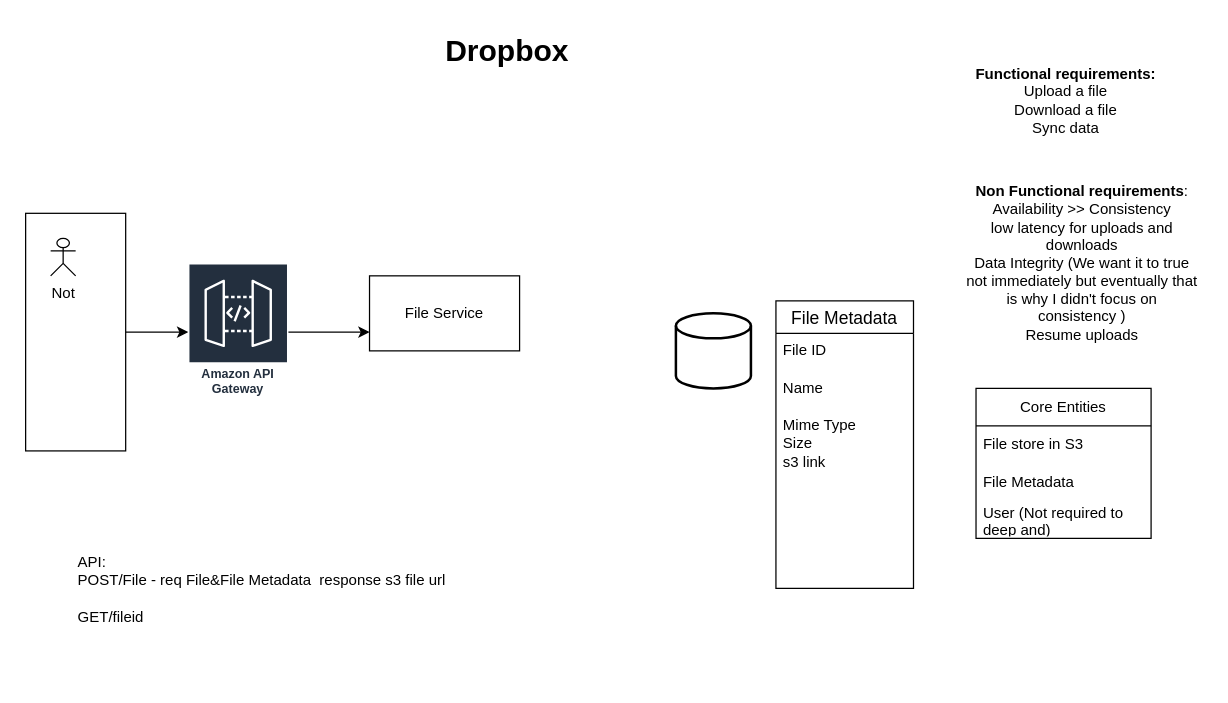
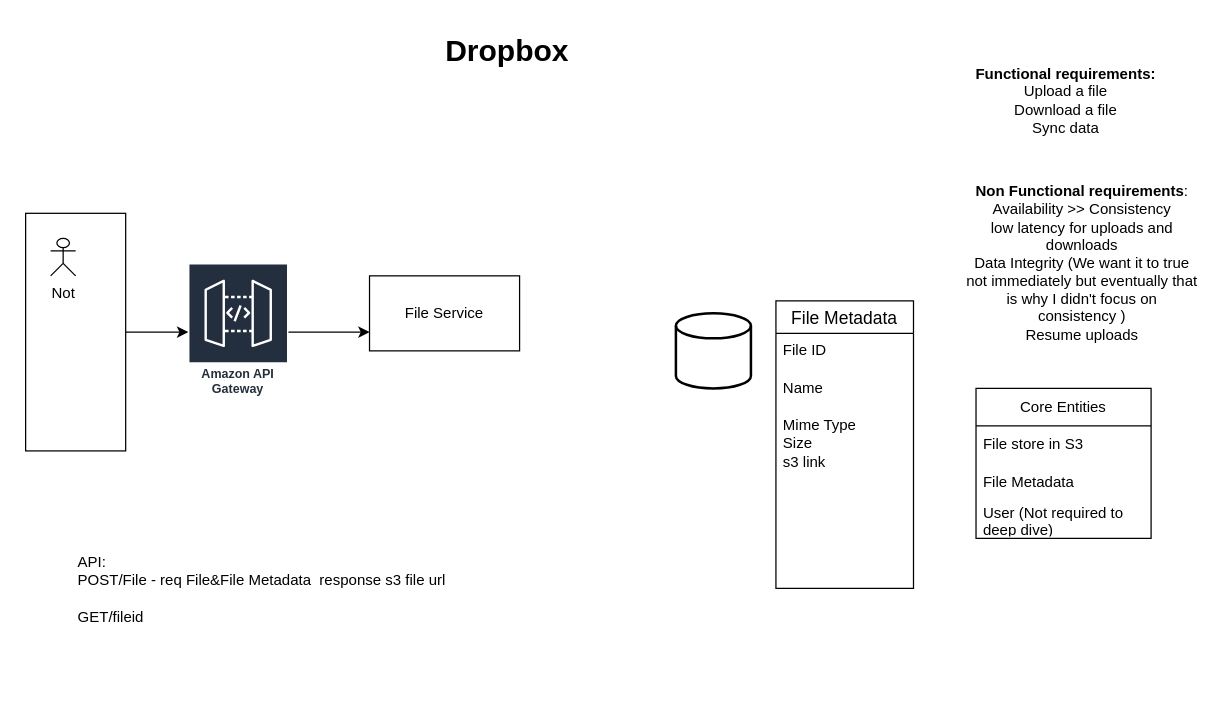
(1064, 519) -> (1064, 519)
